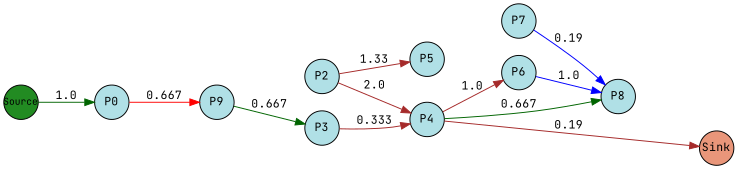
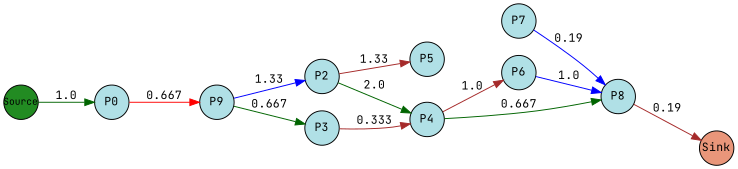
none -> (265, 91)
(370, 96) -> (370, 96)
(567, 133) -> (663, 120)
